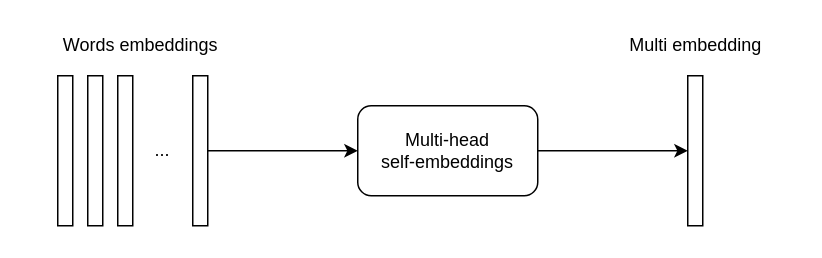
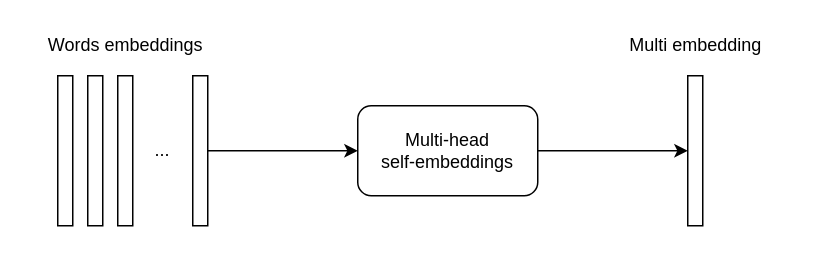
(140, 46) -> (125, 46)
